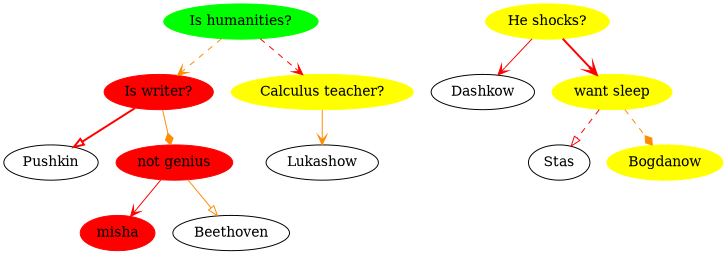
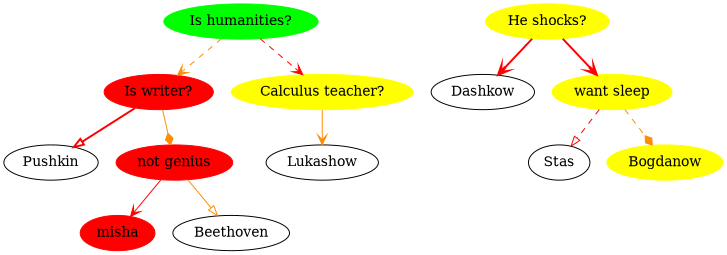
(519, 53) -> (519, 53)
